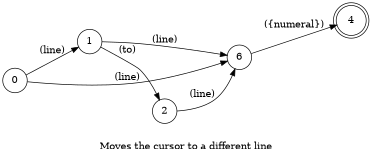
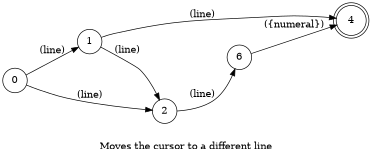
(161, 46) -> (215, 19)
(127, 50) -> (127, 50)
(125, 84) -> (85, 102)
